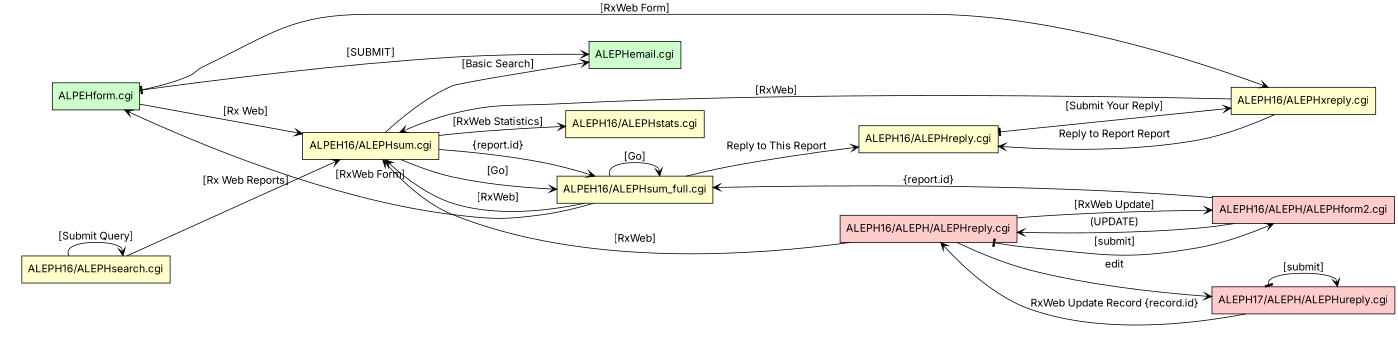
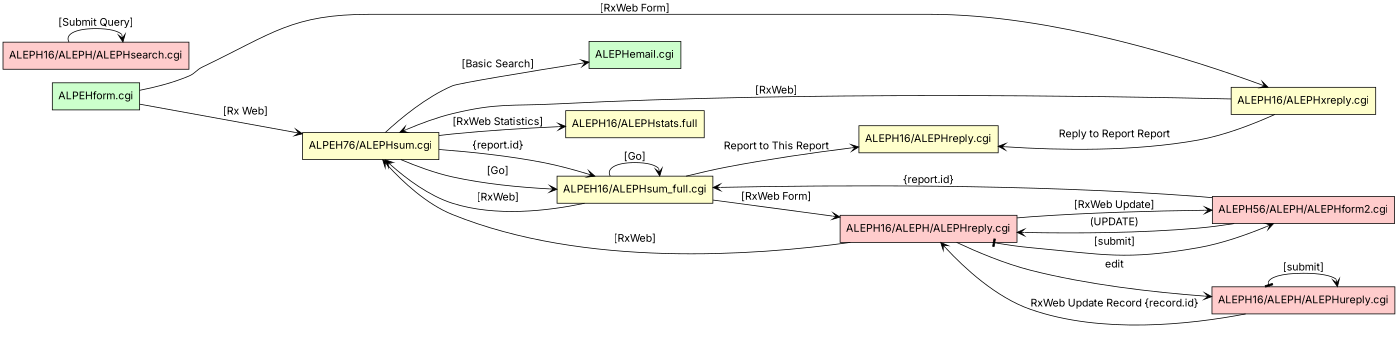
none -> (96, 56)
(362, 64) -> none
(1113, 120) -> none
(635, 124) -> (635, 124)
(371, 146) -> (371, 146)
(776, 146) -> (776, 146)
(357, 196) -> (773, 208)
(1303, 210) -> (1303, 210)
(96, 269) -> none
(1303, 300) -> (1303, 300)
